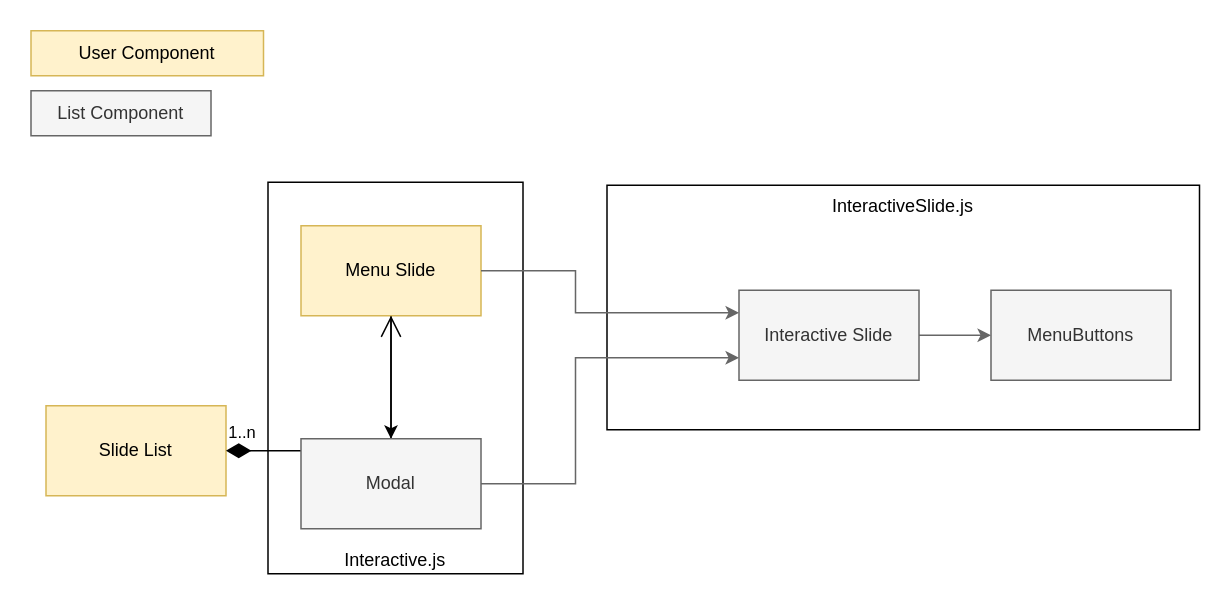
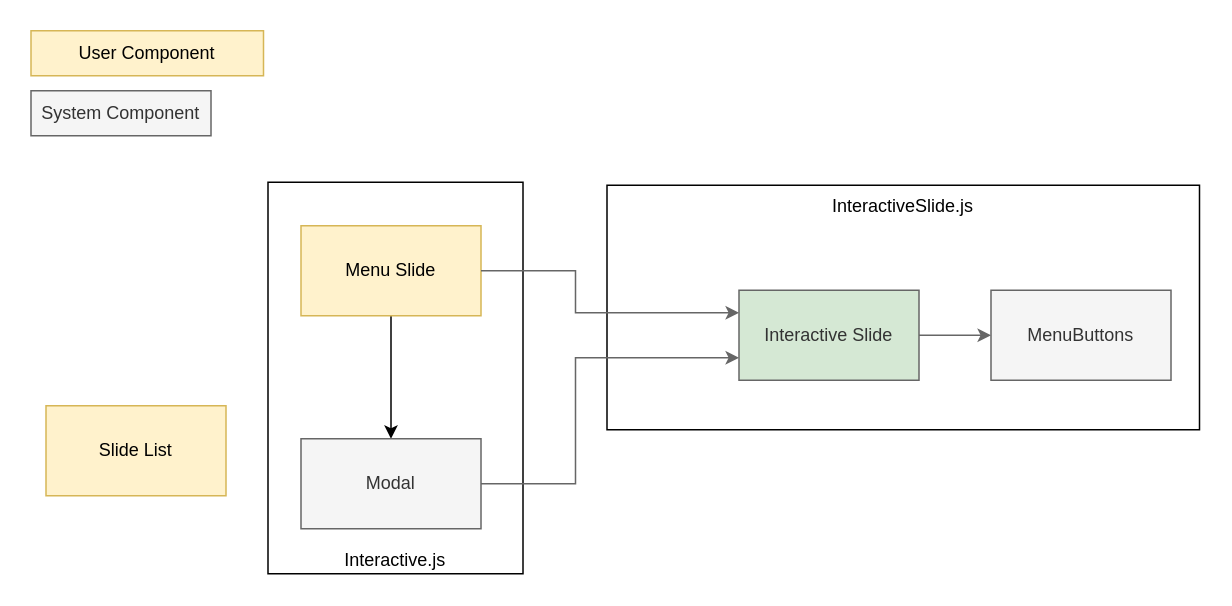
(121, 113) -> (121, 113)
(829, 335) -> (829, 335)
(275, 451) -> none
